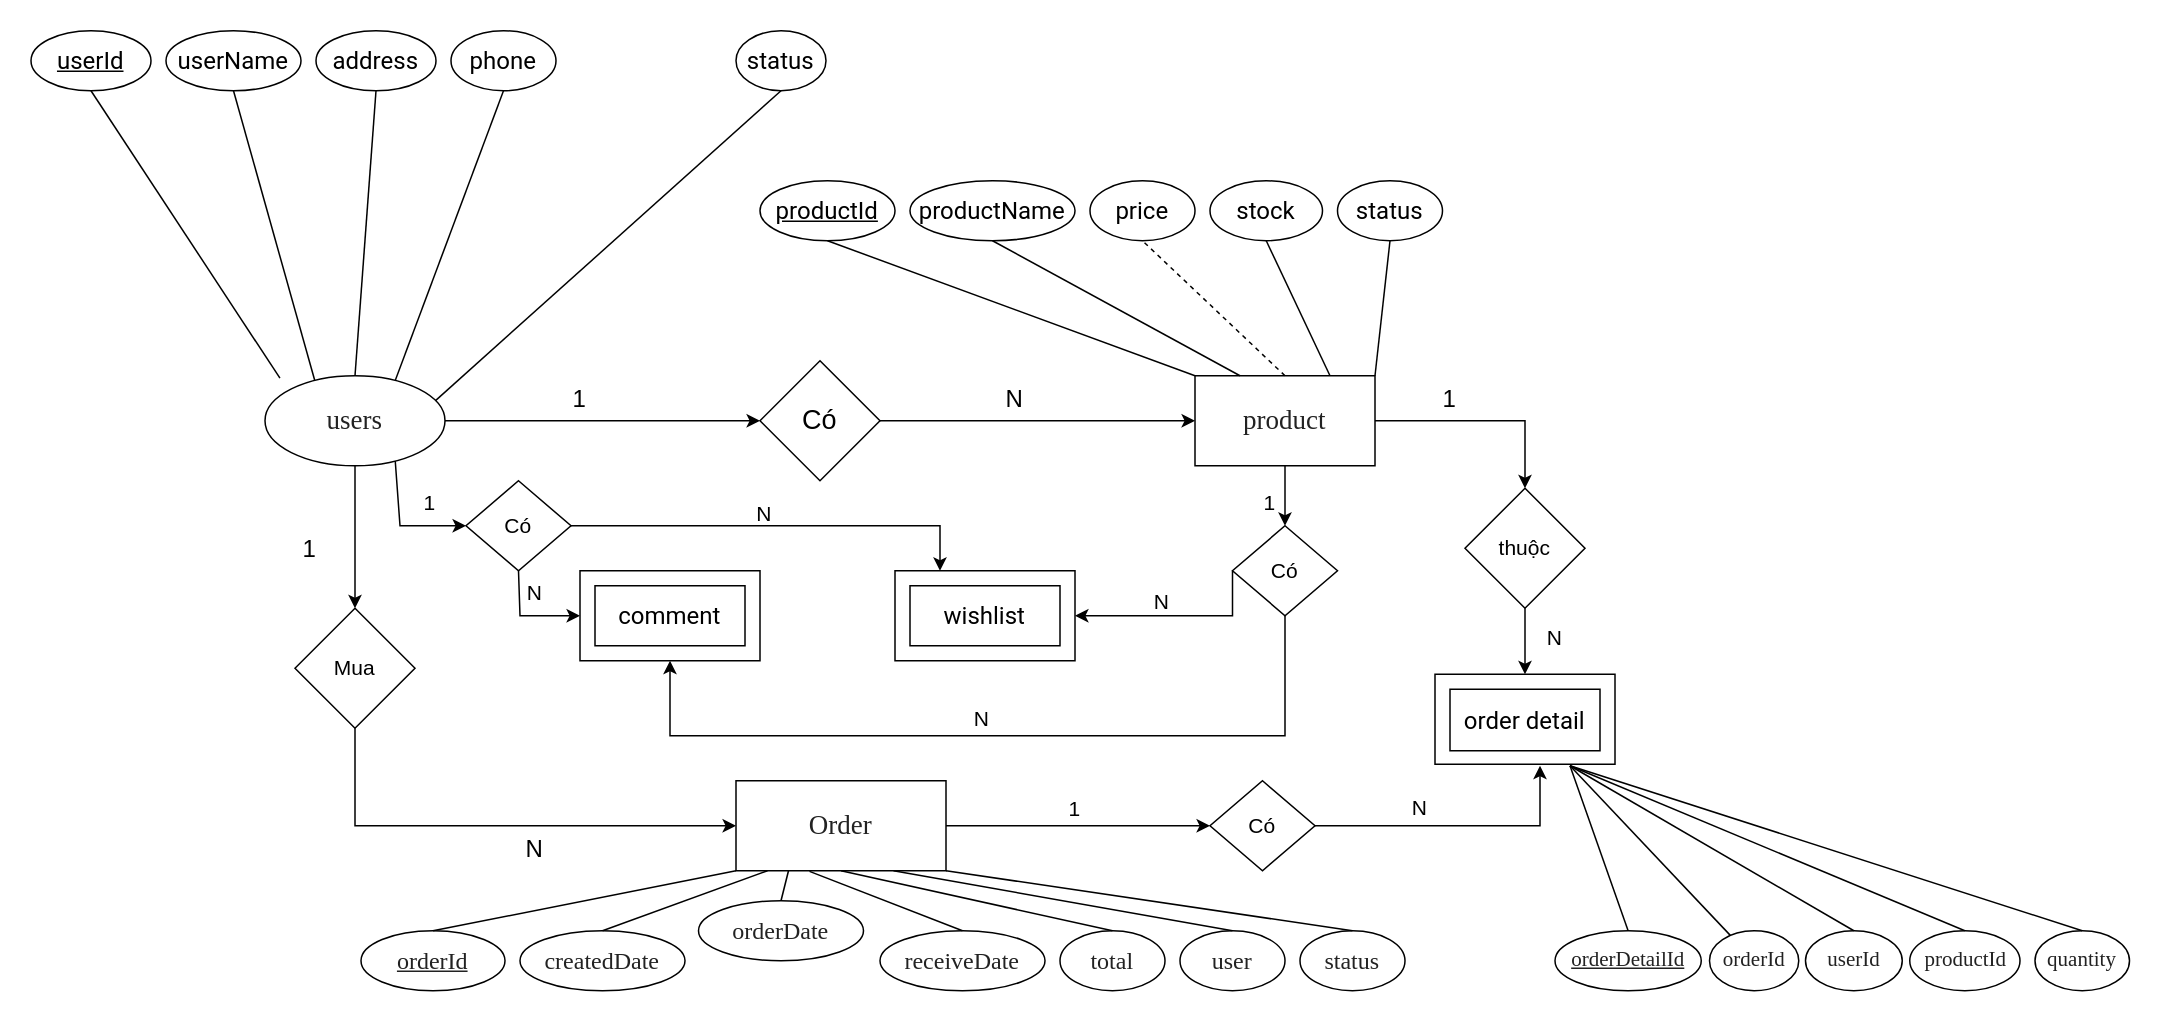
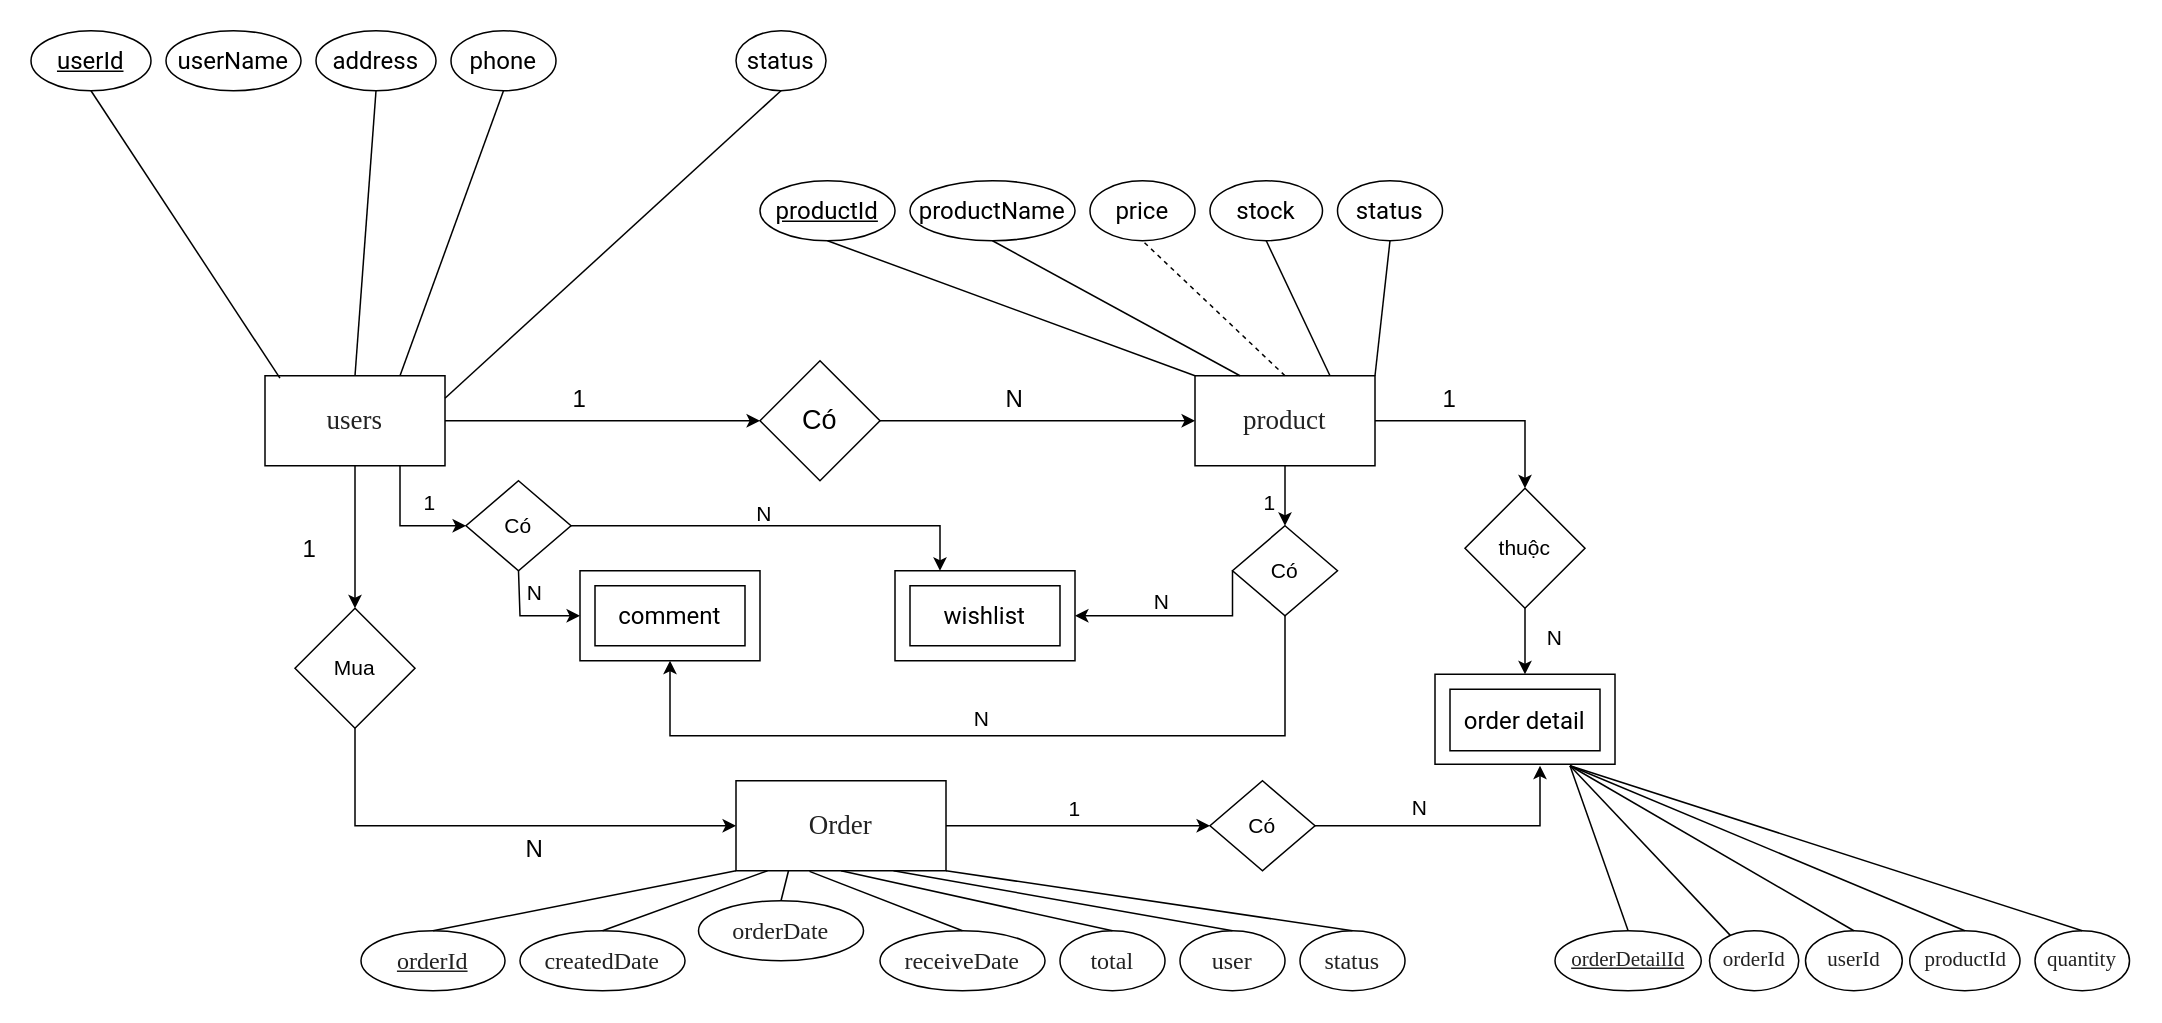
(274, 236) -> none
(355, 421) -> (355, 421)
